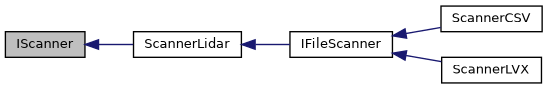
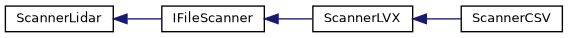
(423, 30) -> (444, 19)
(45, 45) -> none
